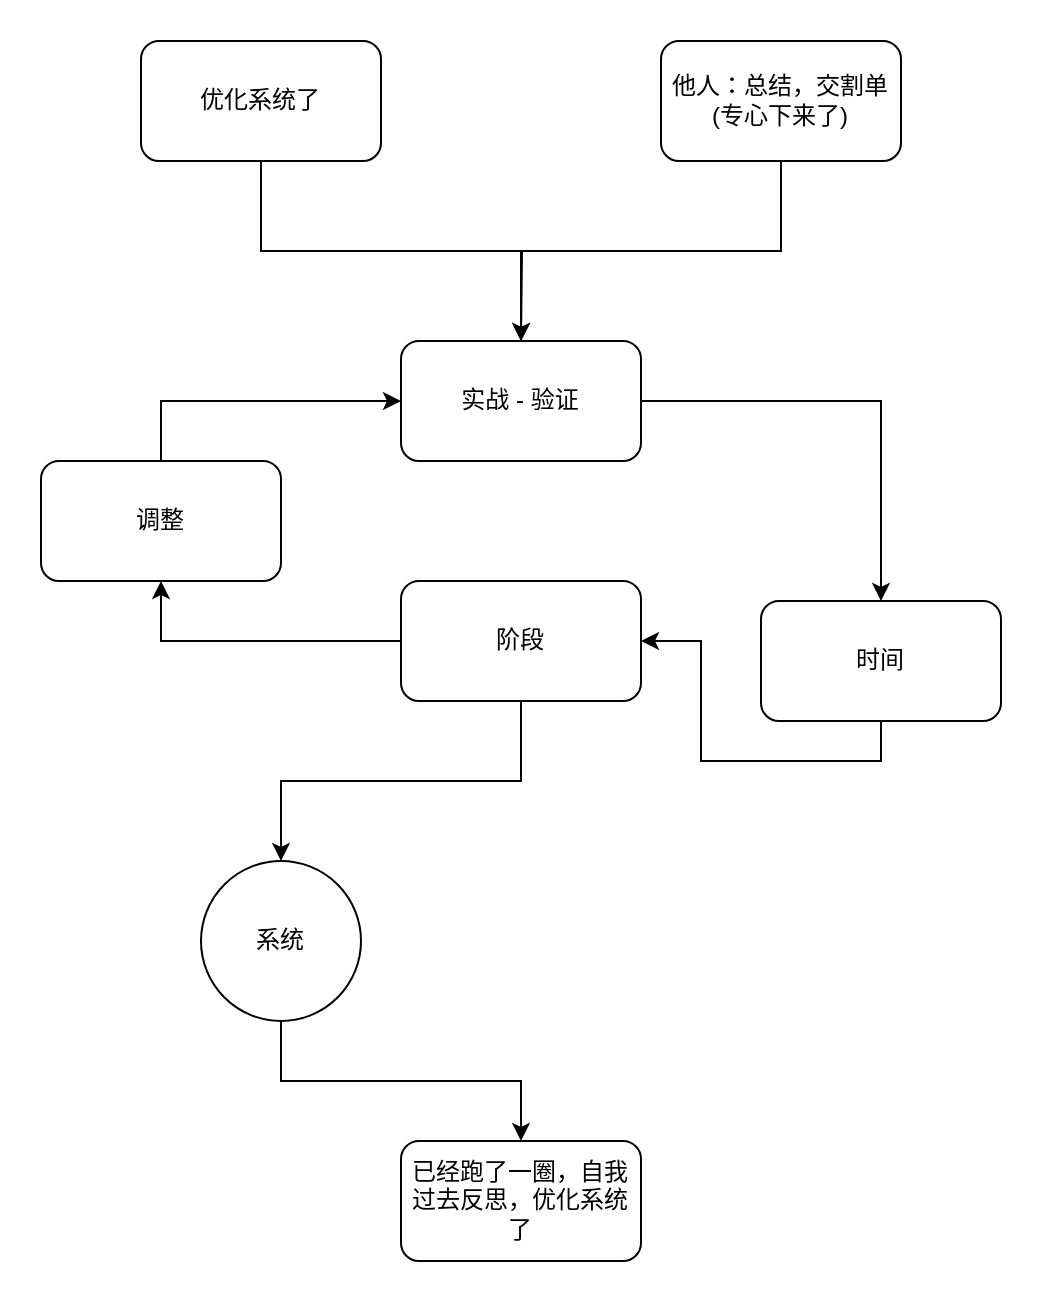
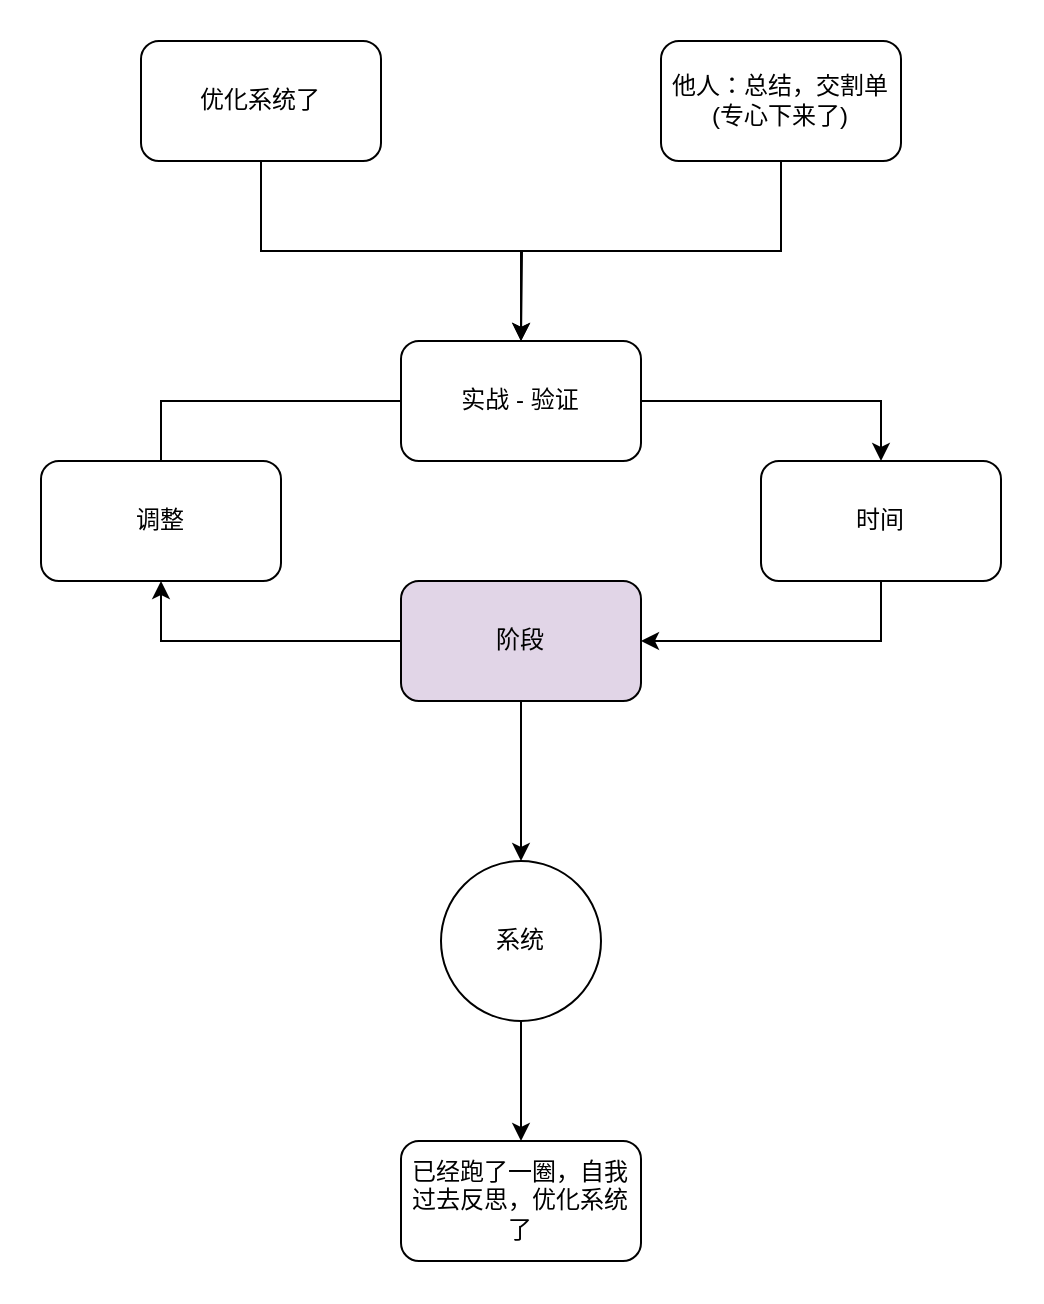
(386, 401) -> (391, 401)
(521, 641) -> (521, 641)
(881, 661) -> (881, 521)
(281, 941) -> (521, 941)
